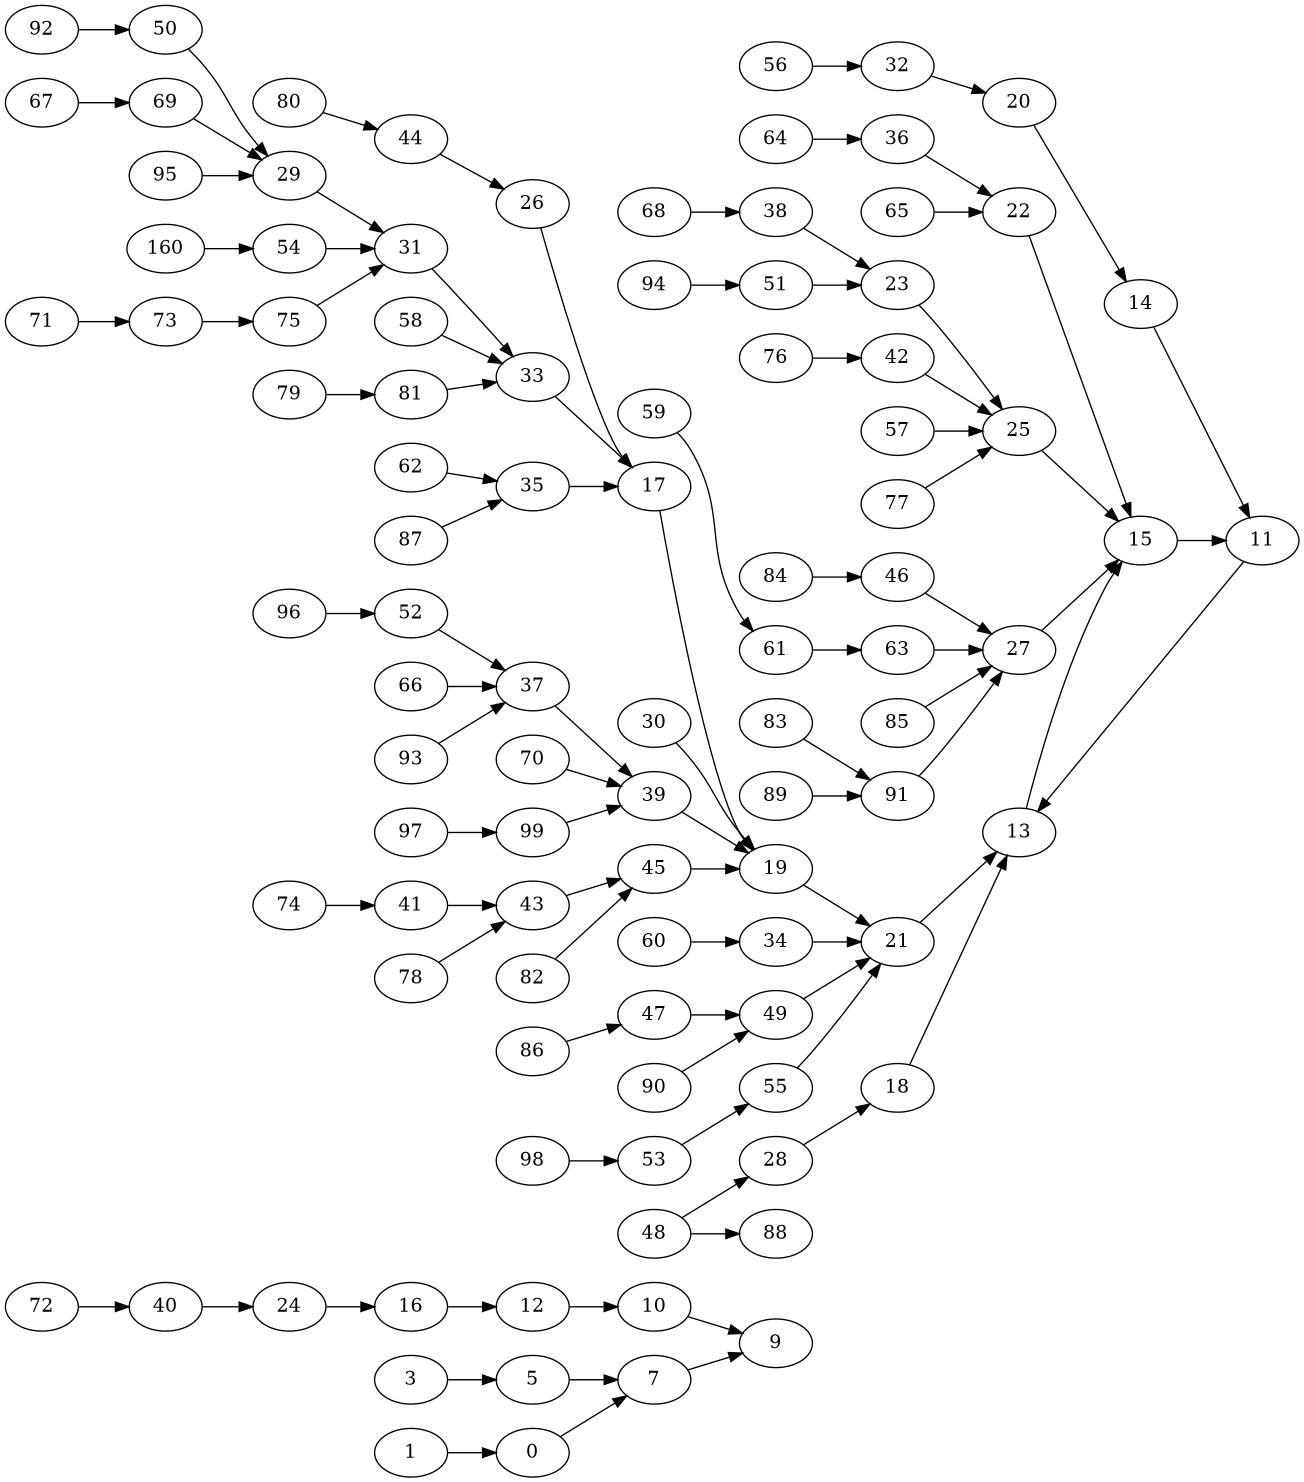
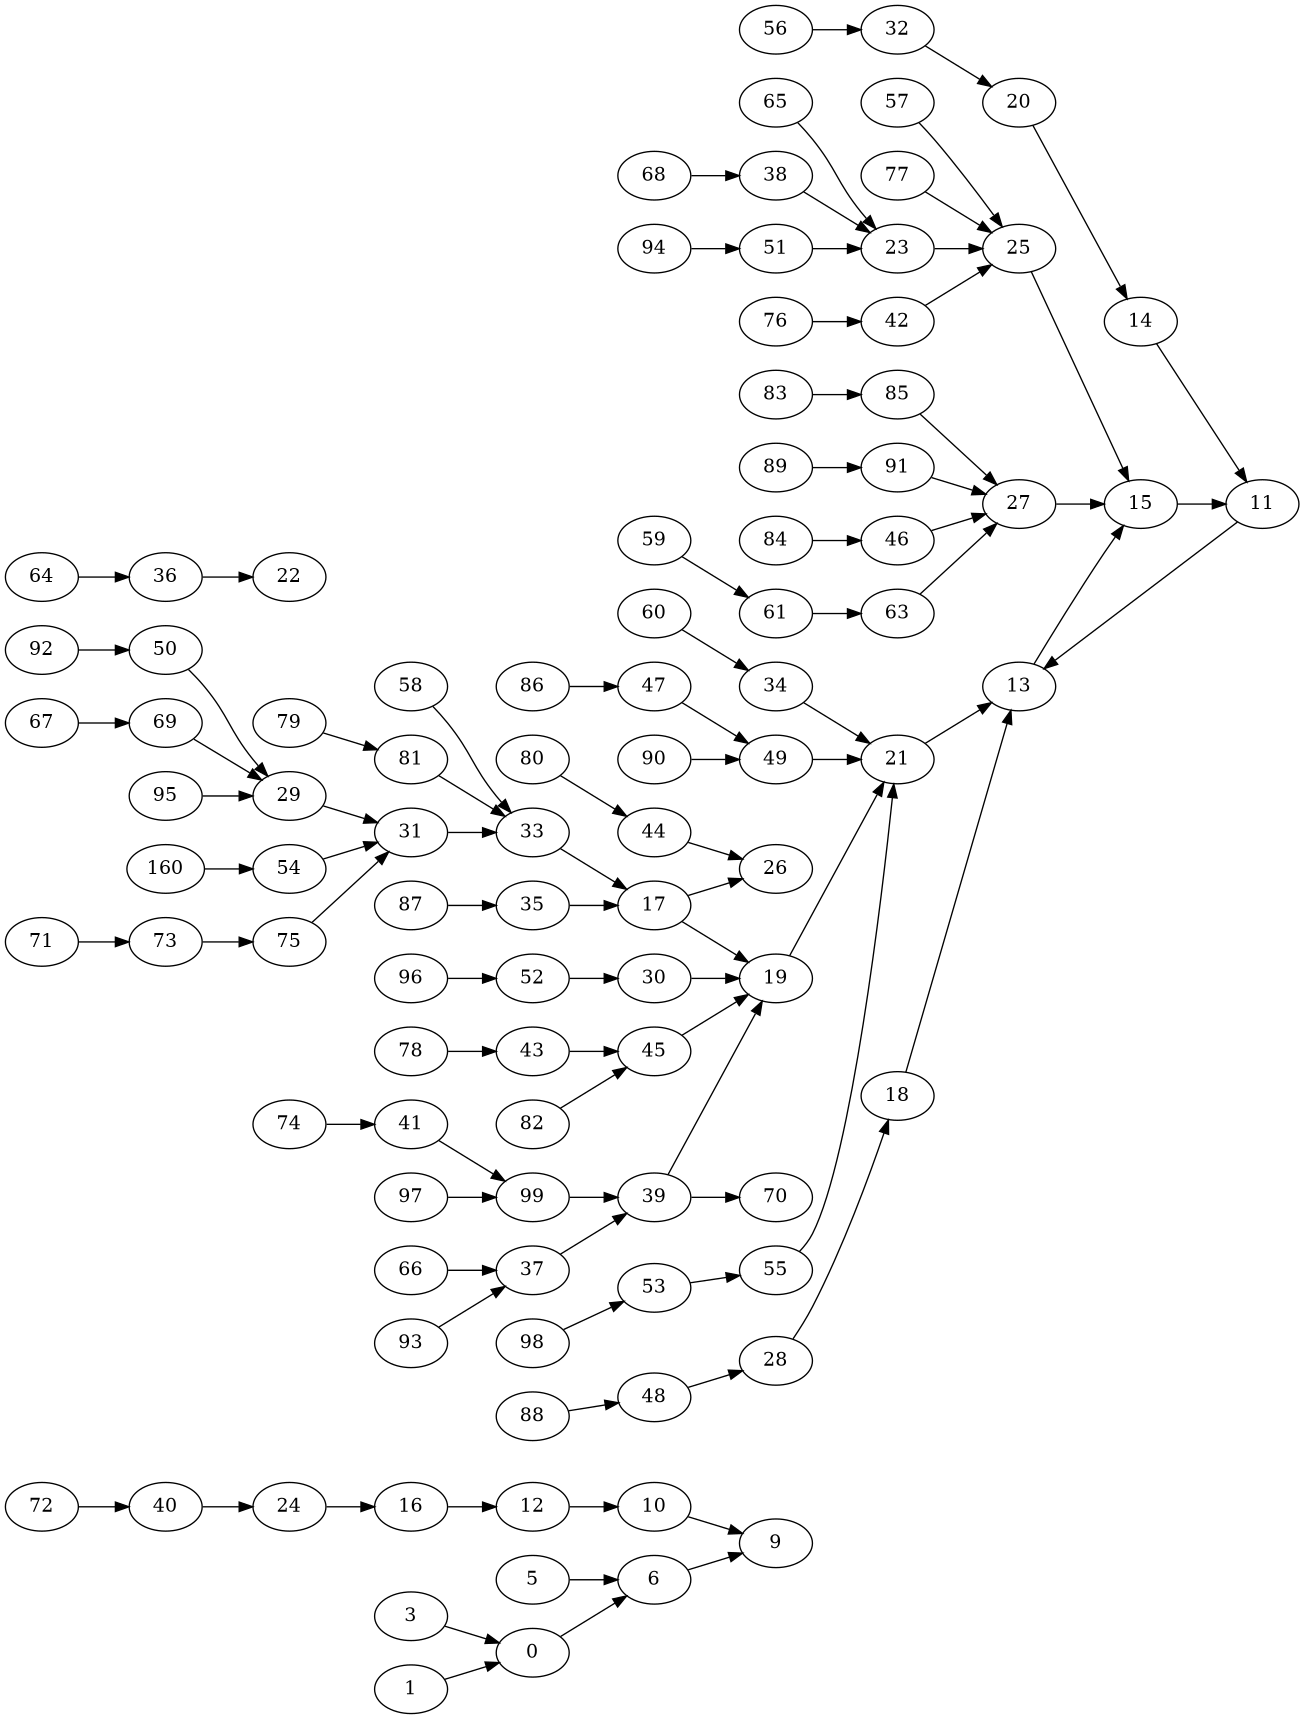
(952, 212) -> (833, 170)
(576, 344) -> (709, 889)
(1078, 370) -> none
(411, 468) -> none
(466, 646) -> (587, 978)
(831, 756) -> (830, 395)
(587, 776) -> (709, 1197)
(465, 905) -> (466, 1157)
(709, 1234) -> (587, 1408)
(465, 1380) -> (466, 1633)
(654, 1380) -> (654, 1580)
